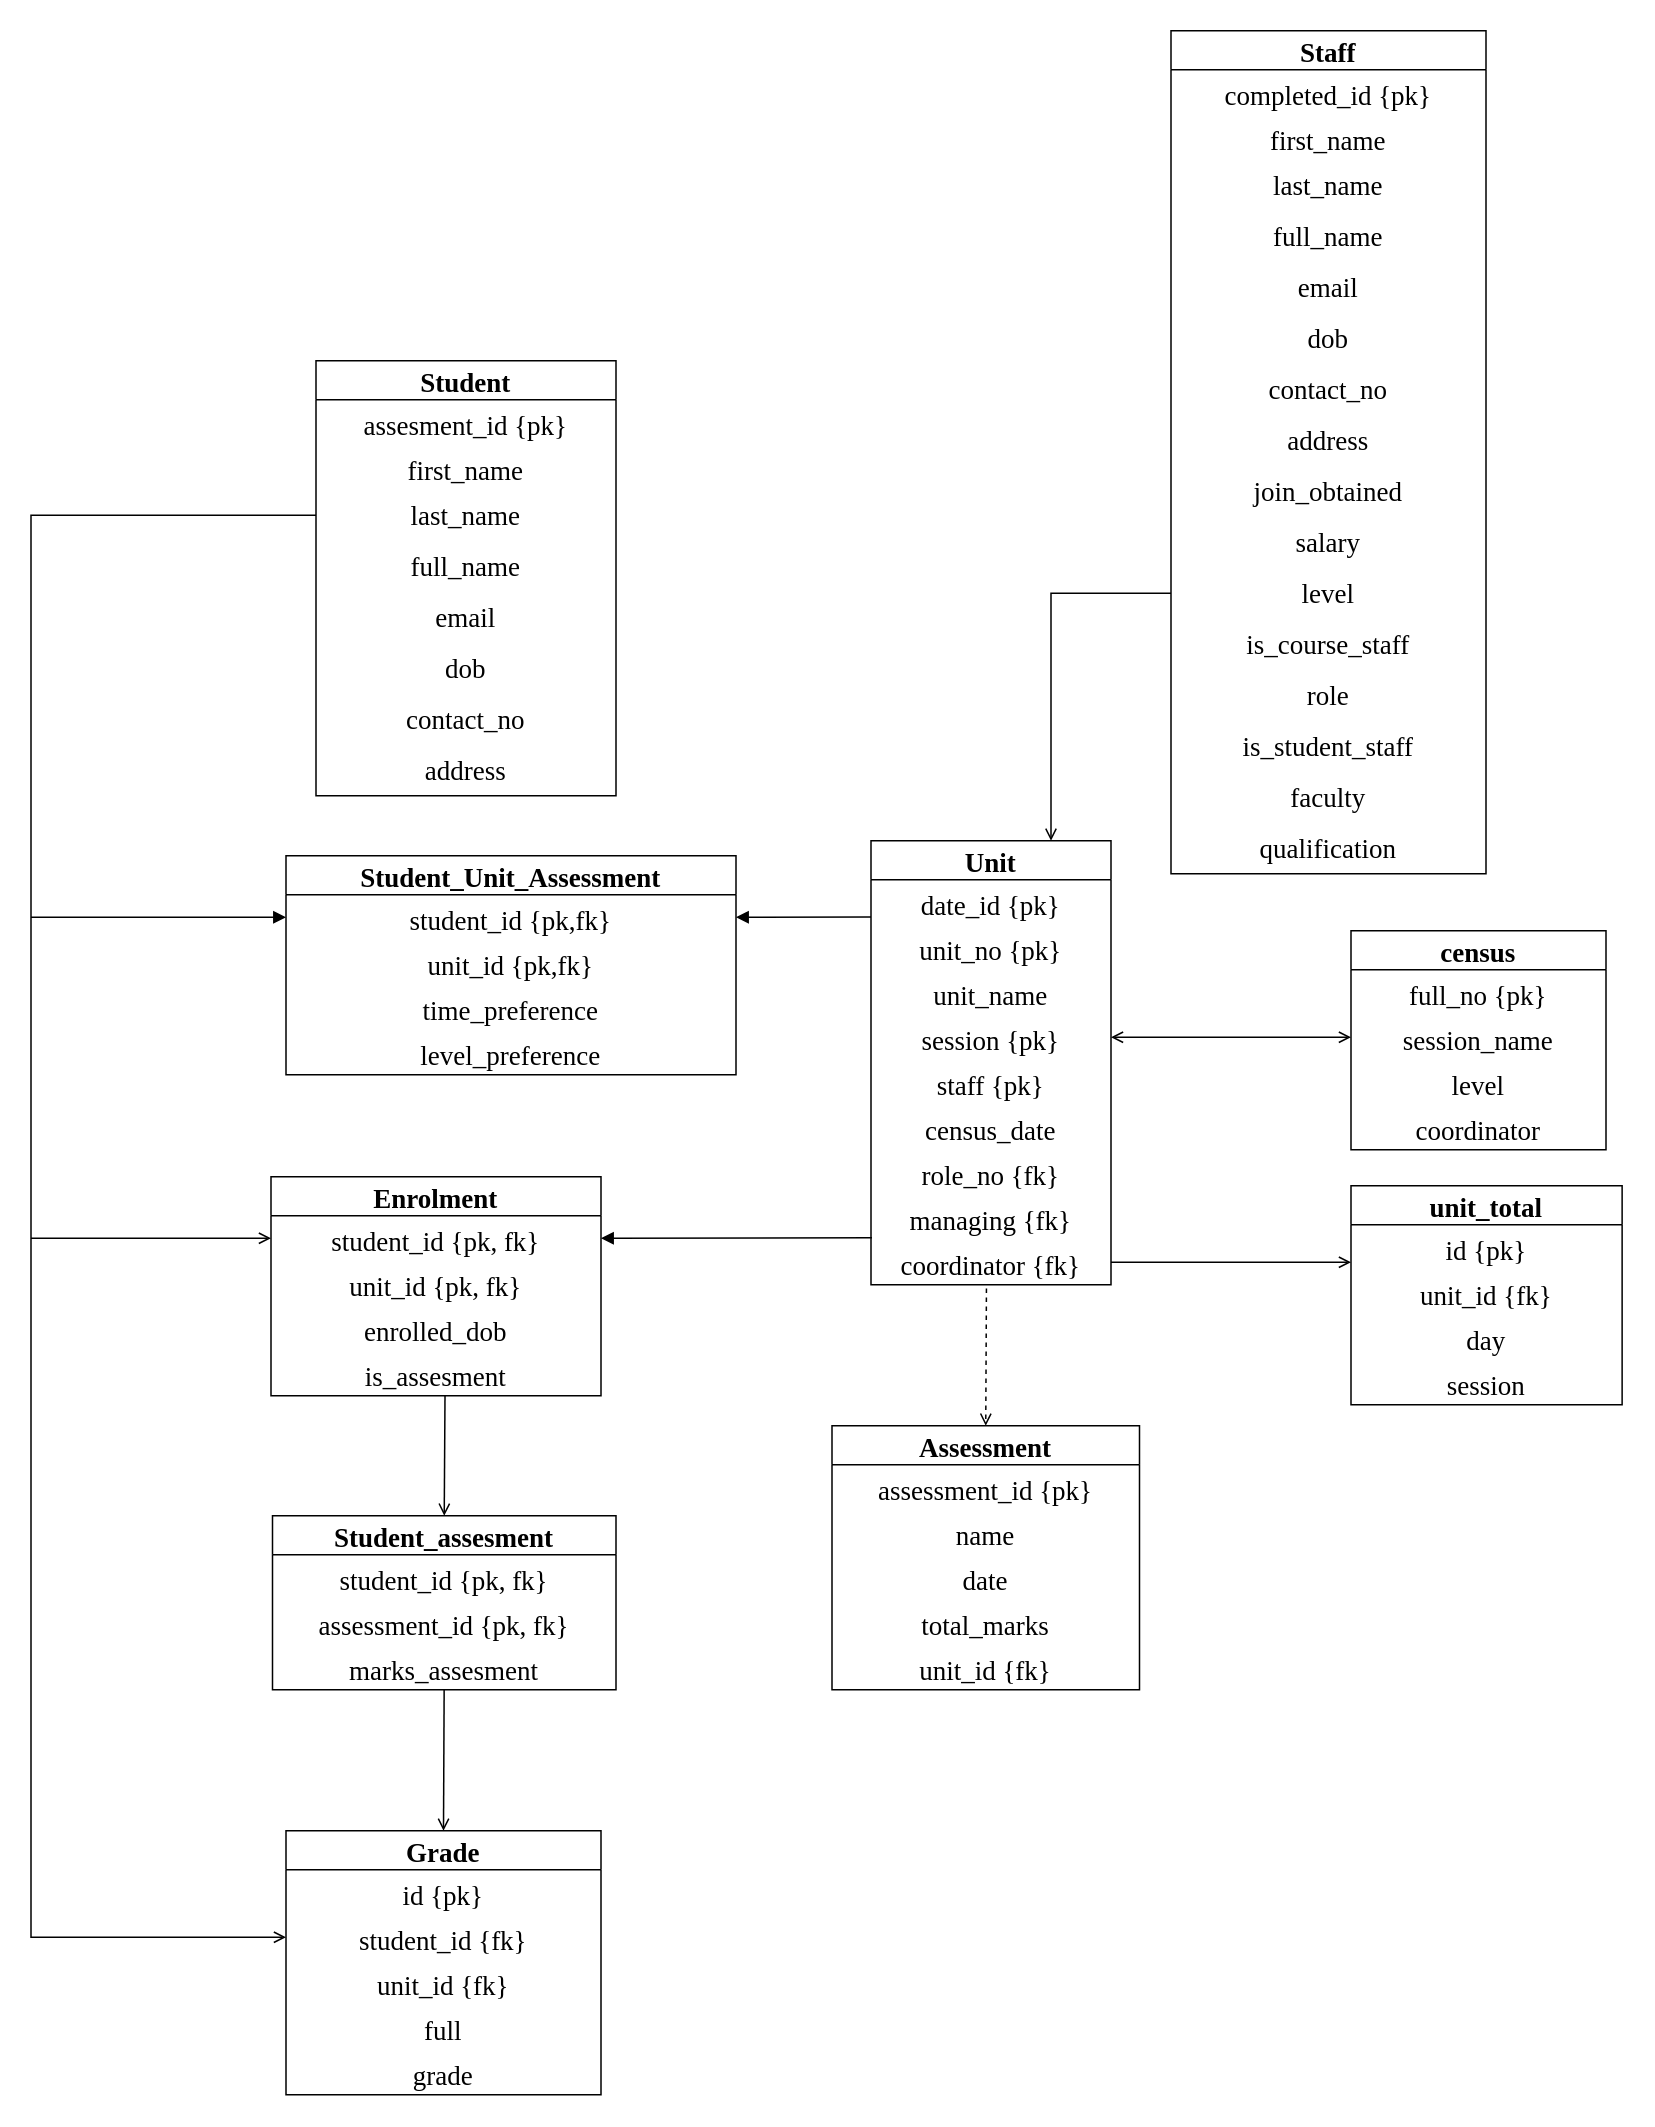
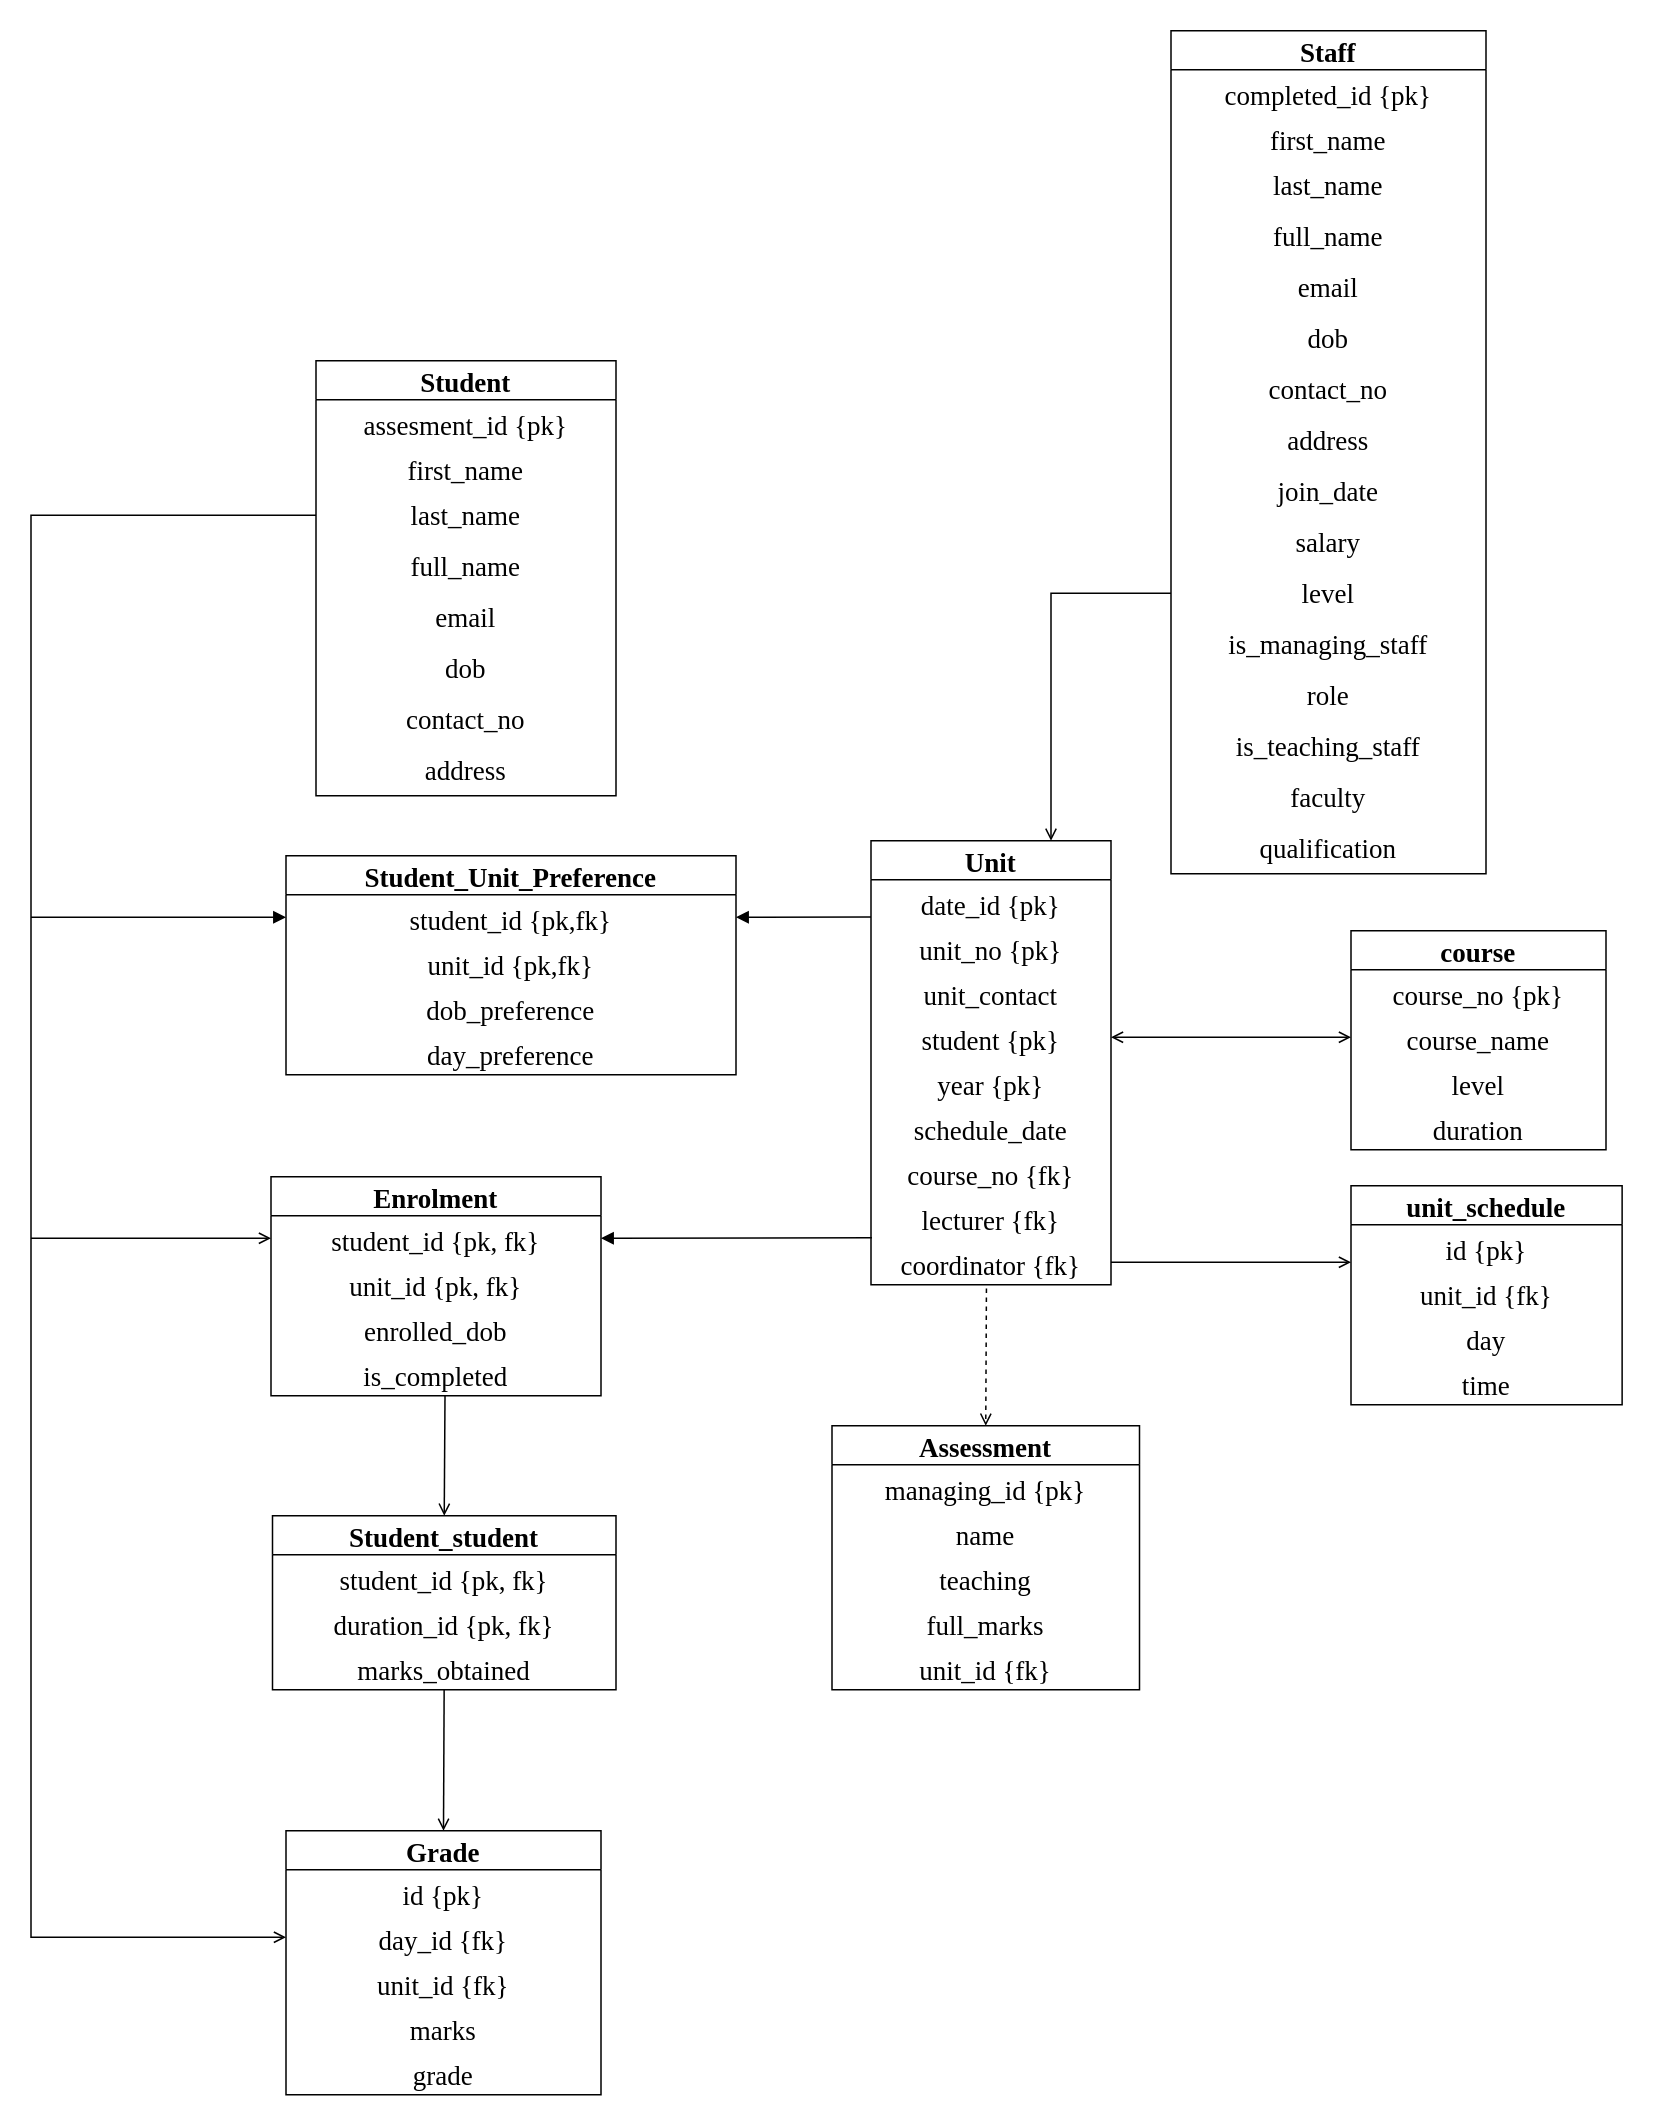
(1328, 492) -> (1328, 492)
(1328, 645) -> (1328, 645)
(1328, 747) -> (1328, 747)
(510, 878) -> (510, 878)
(1478, 953) -> (1478, 953)
(990, 996) -> (990, 996)
(1478, 996) -> (1478, 996)
(510, 1011) -> (510, 1011)
(990, 1041) -> (990, 1041)
(1478, 1041) -> (1478, 1041)
(510, 1056) -> (510, 1056)
(990, 1086) -> (990, 1086)
(990, 1131) -> (990, 1131)
(1478, 1131) -> (1478, 1131)
(990, 1176) -> (990, 1176)
(1486, 1208) -> (1486, 1208)
(990, 1221) -> (990, 1221)
(435, 1377) -> (435, 1377)
(1486, 1386) -> (1486, 1386)
(985, 1491) -> (985, 1491)
(443, 1538) -> (443, 1538)
(985, 1581) -> (985, 1581)
(443, 1626) -> (443, 1626)
(985, 1626) -> (985, 1626)
(443, 1671) -> (443, 1671)
(443, 1941) -> (443, 1941)
(443, 2031) -> (443, 2031)
